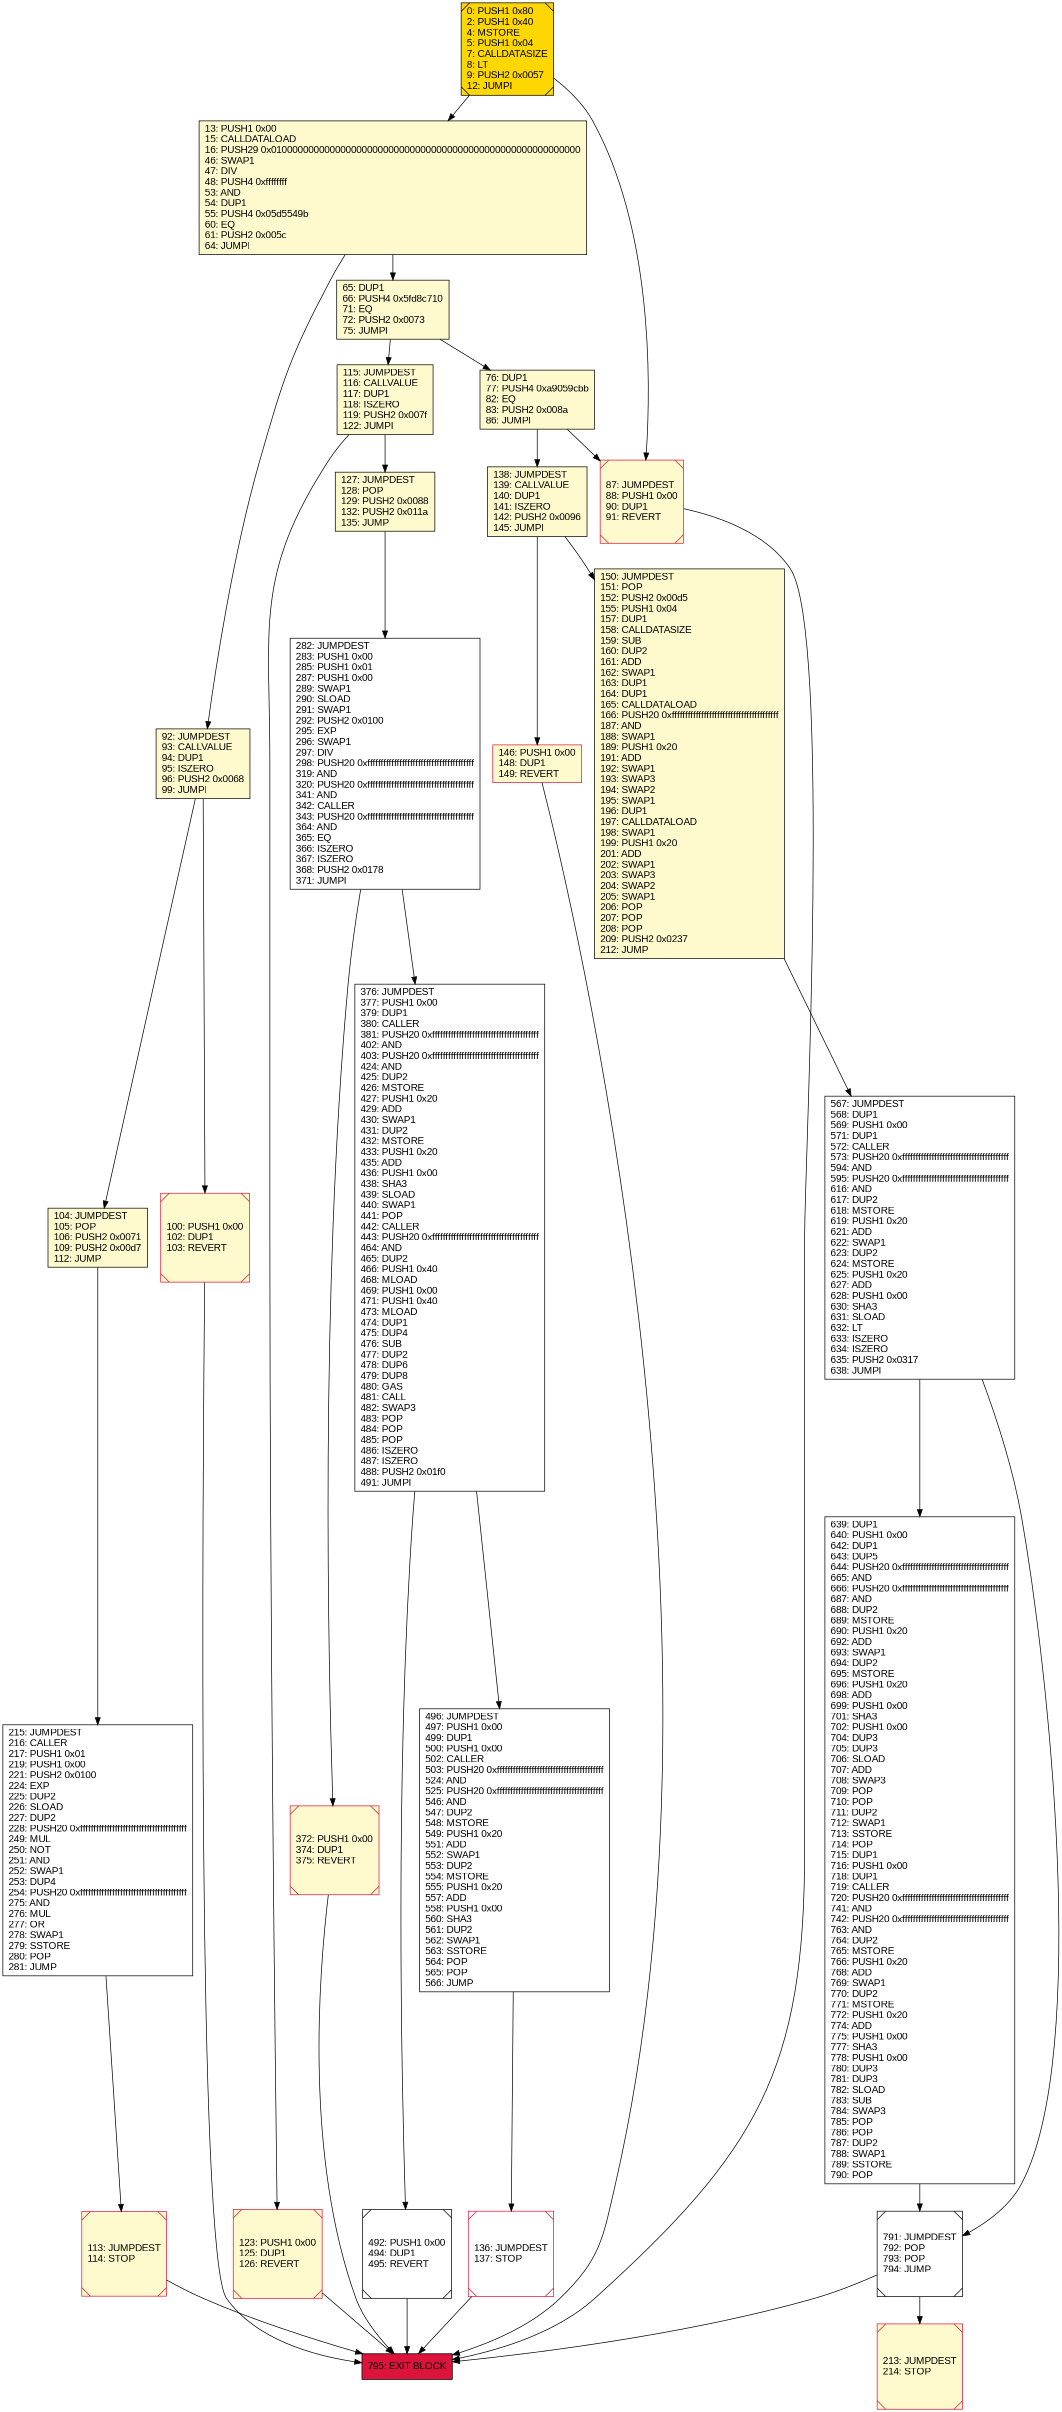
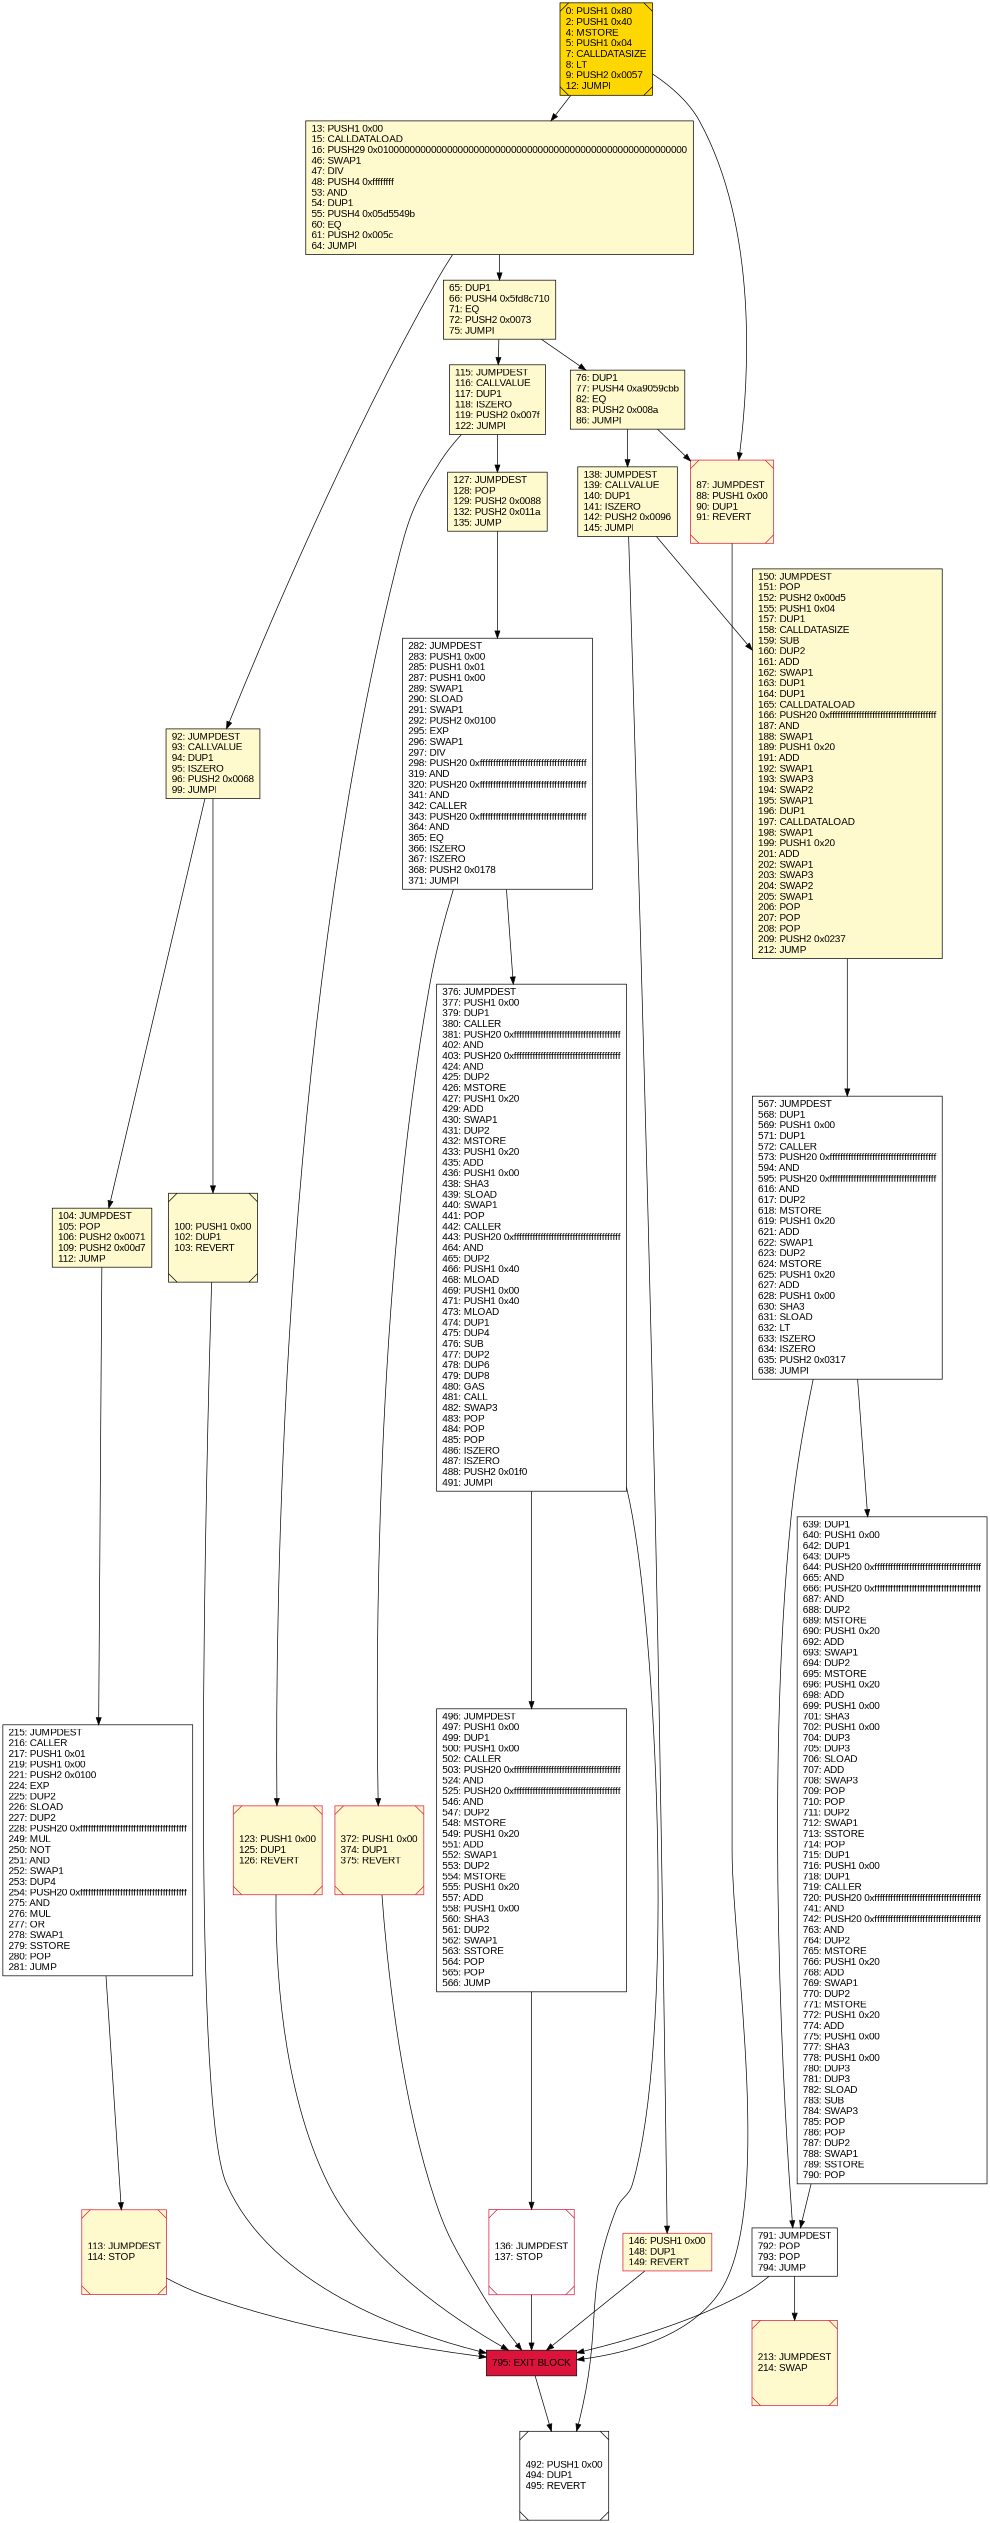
(205, 1238) -> (213, 1238)
(920, 2254) -> (795, 2252)
(407, 2323) -> (542, 2400)
(920, 2367) -> (795, 2363)
